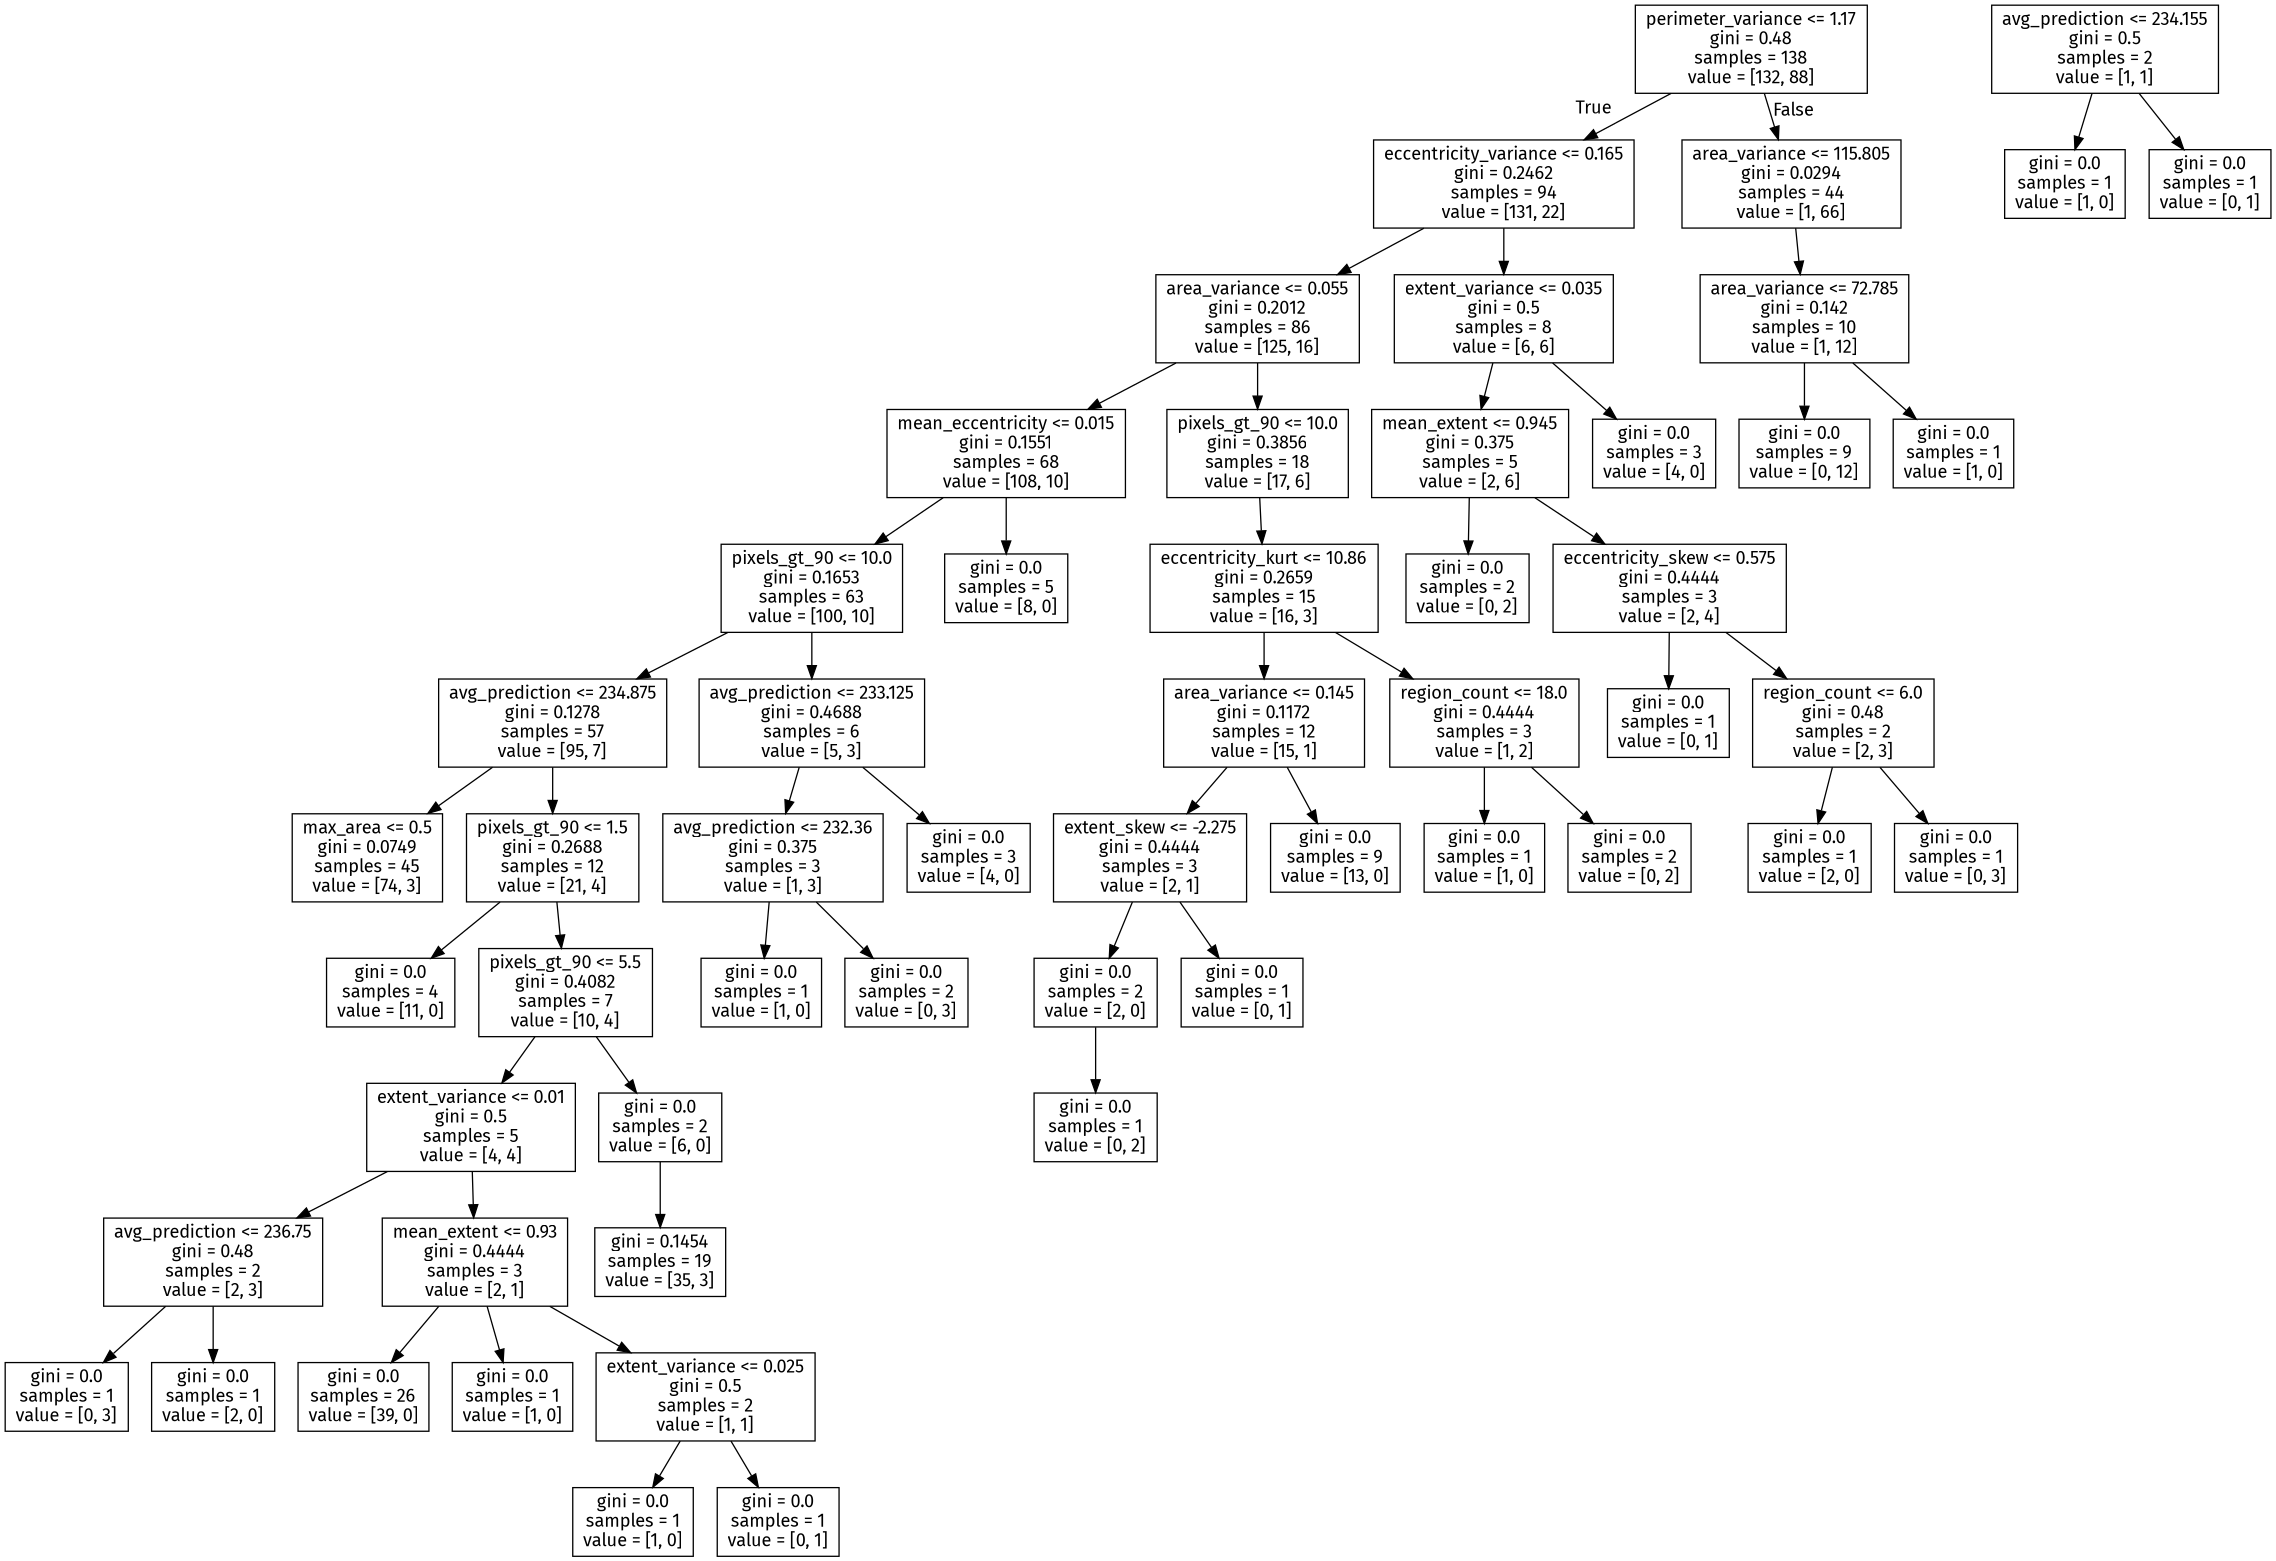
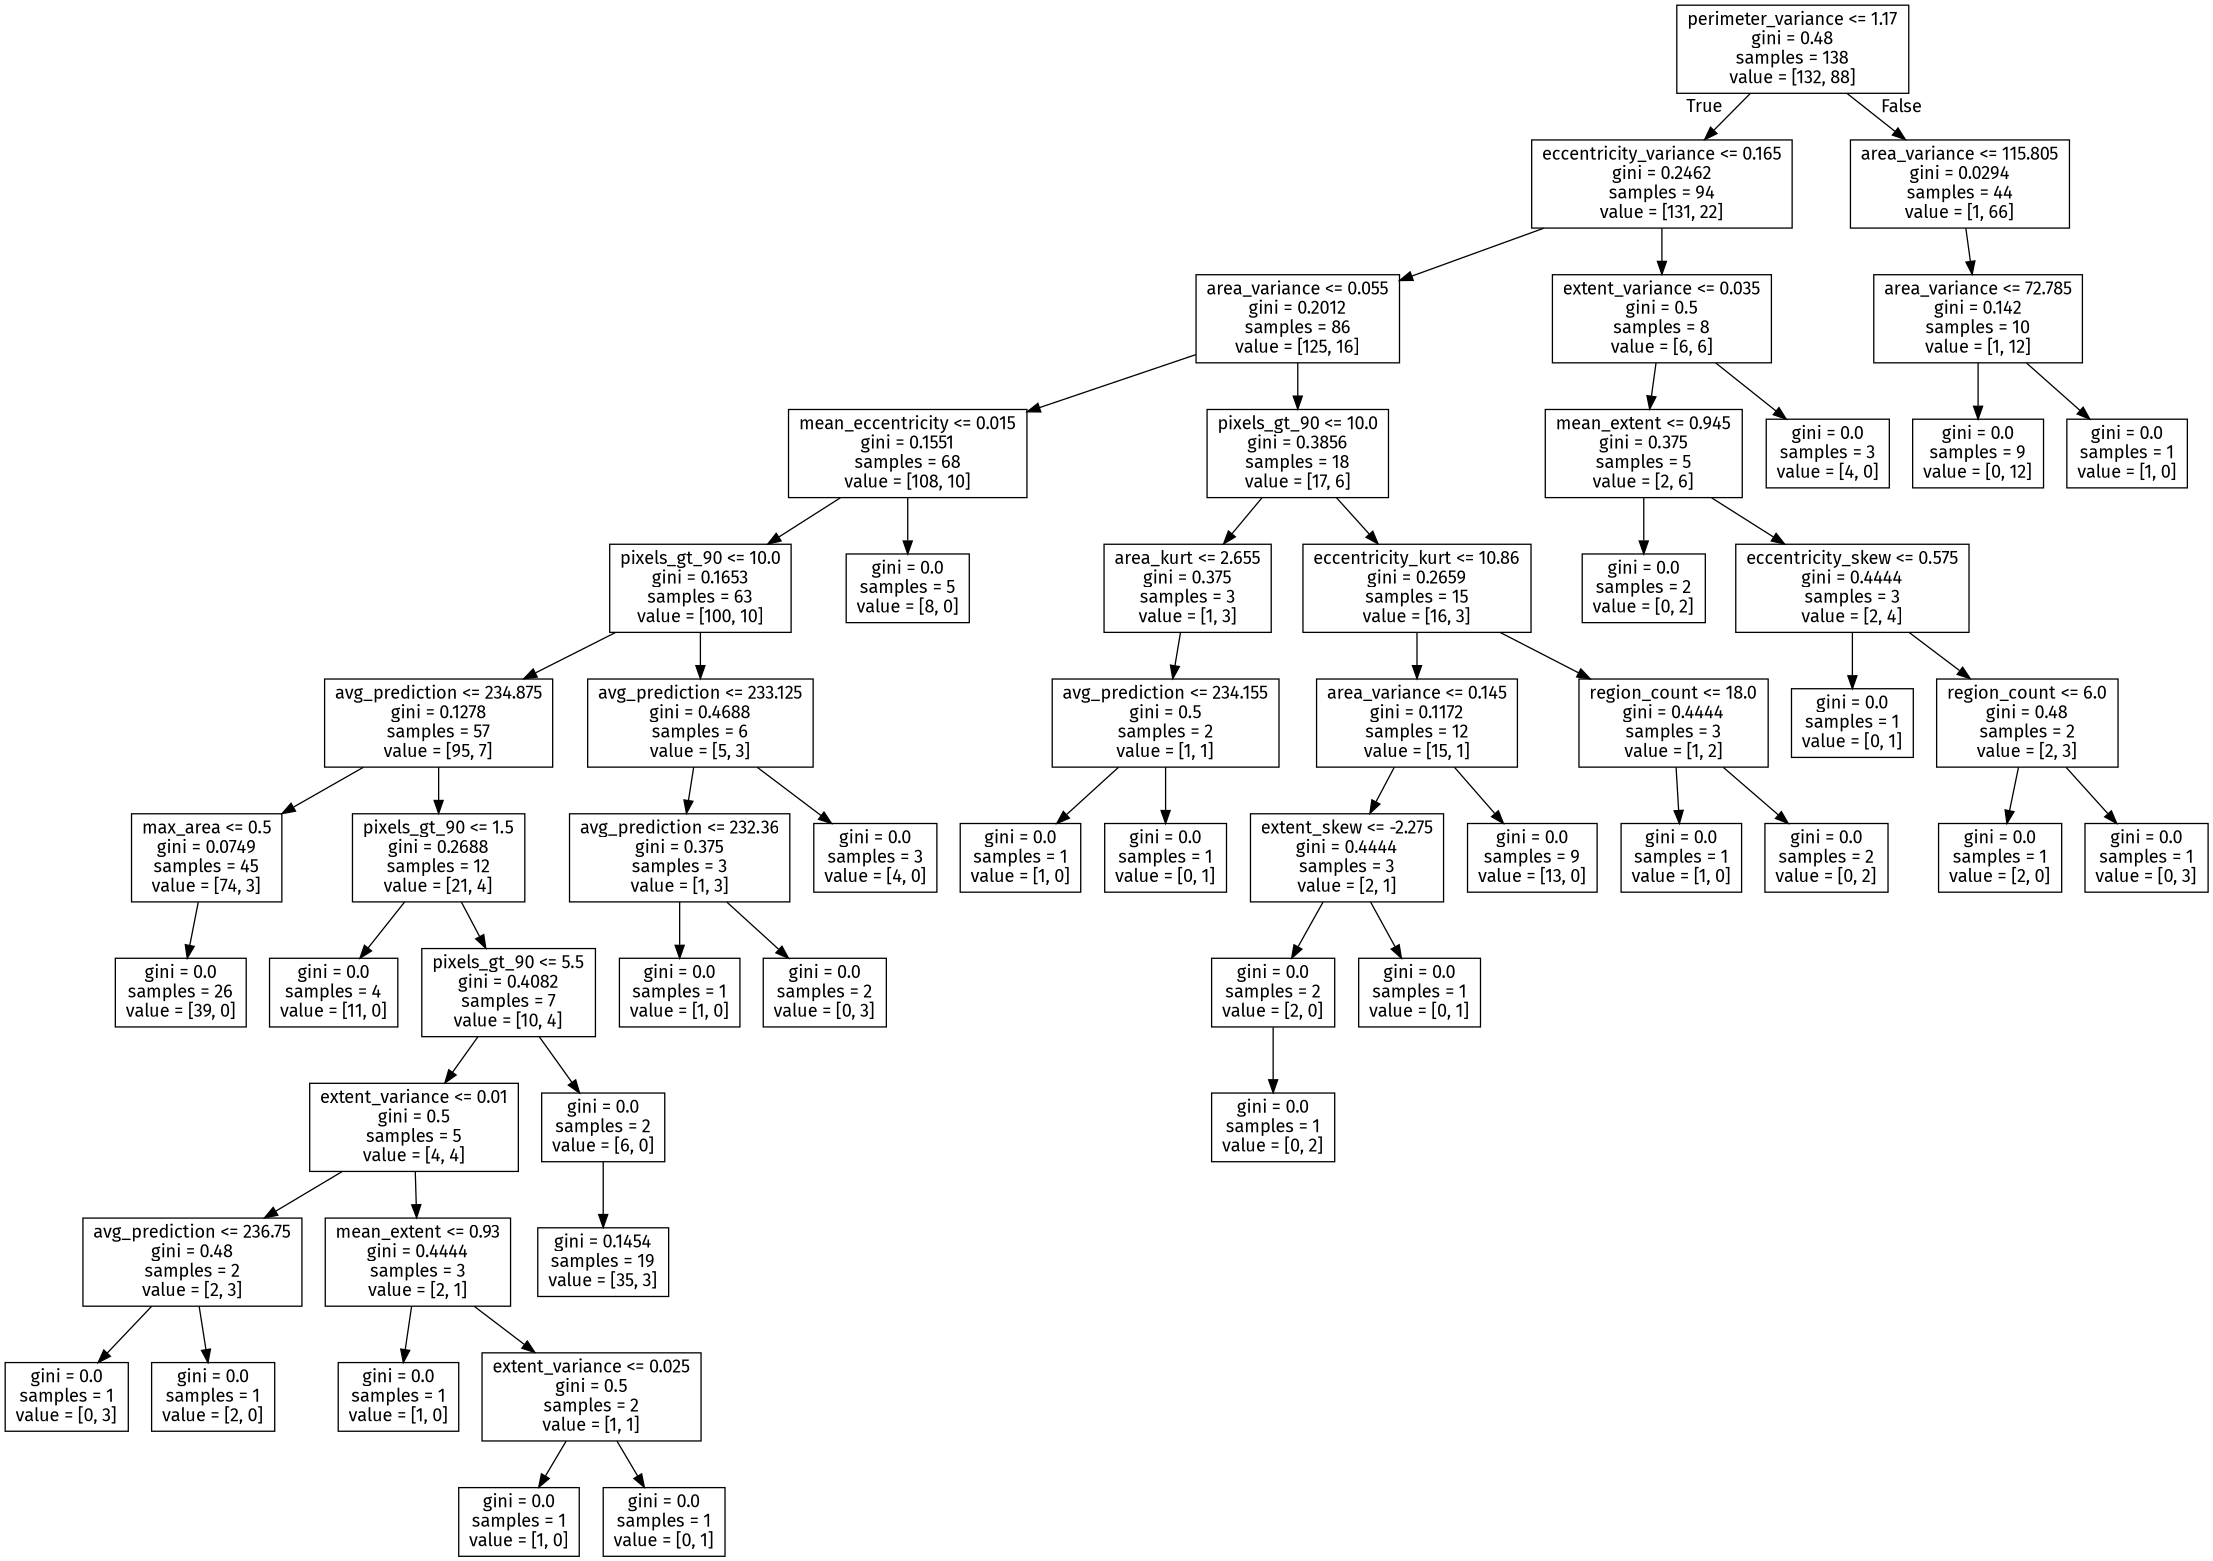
none -> (1188, 588)
(419, 1329) -> (194, 924)
